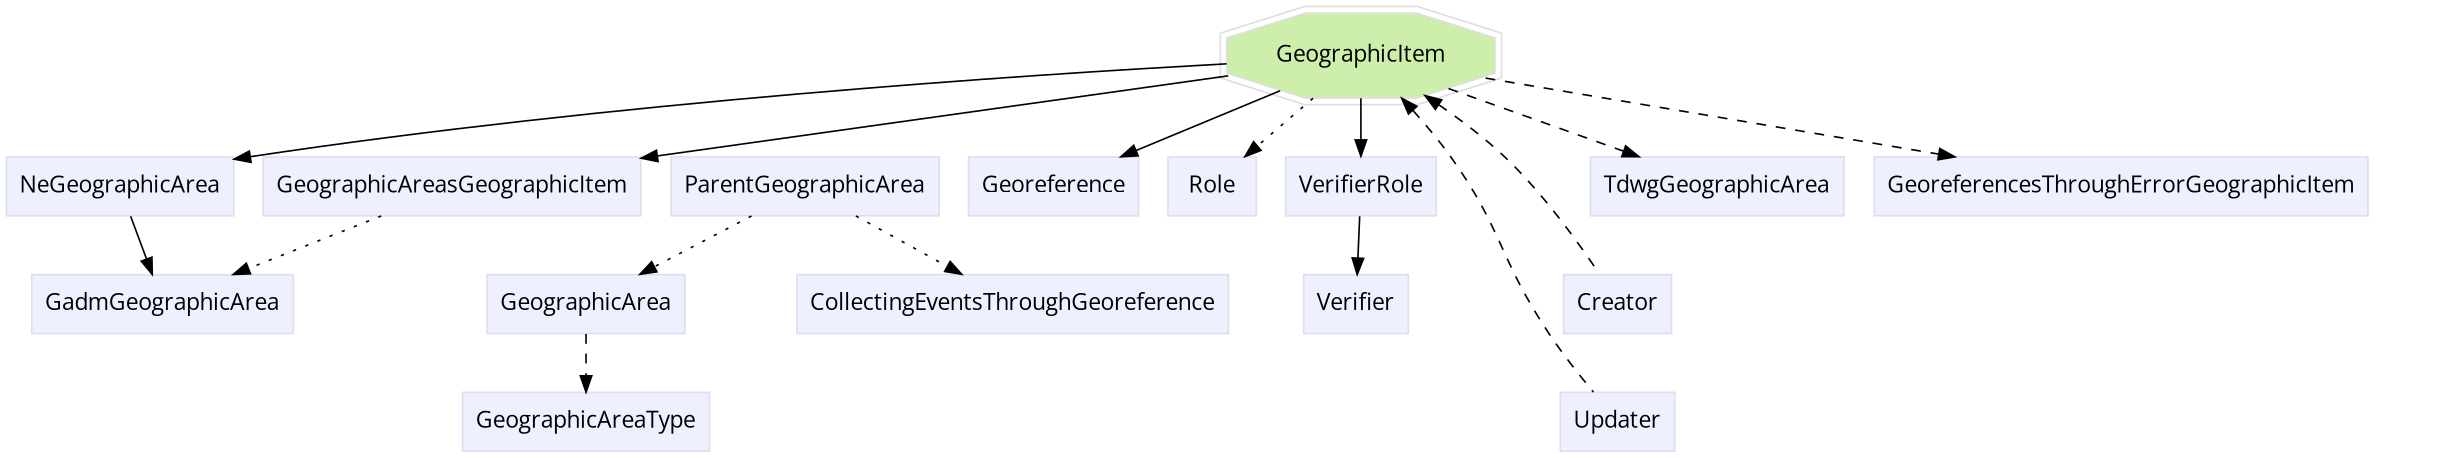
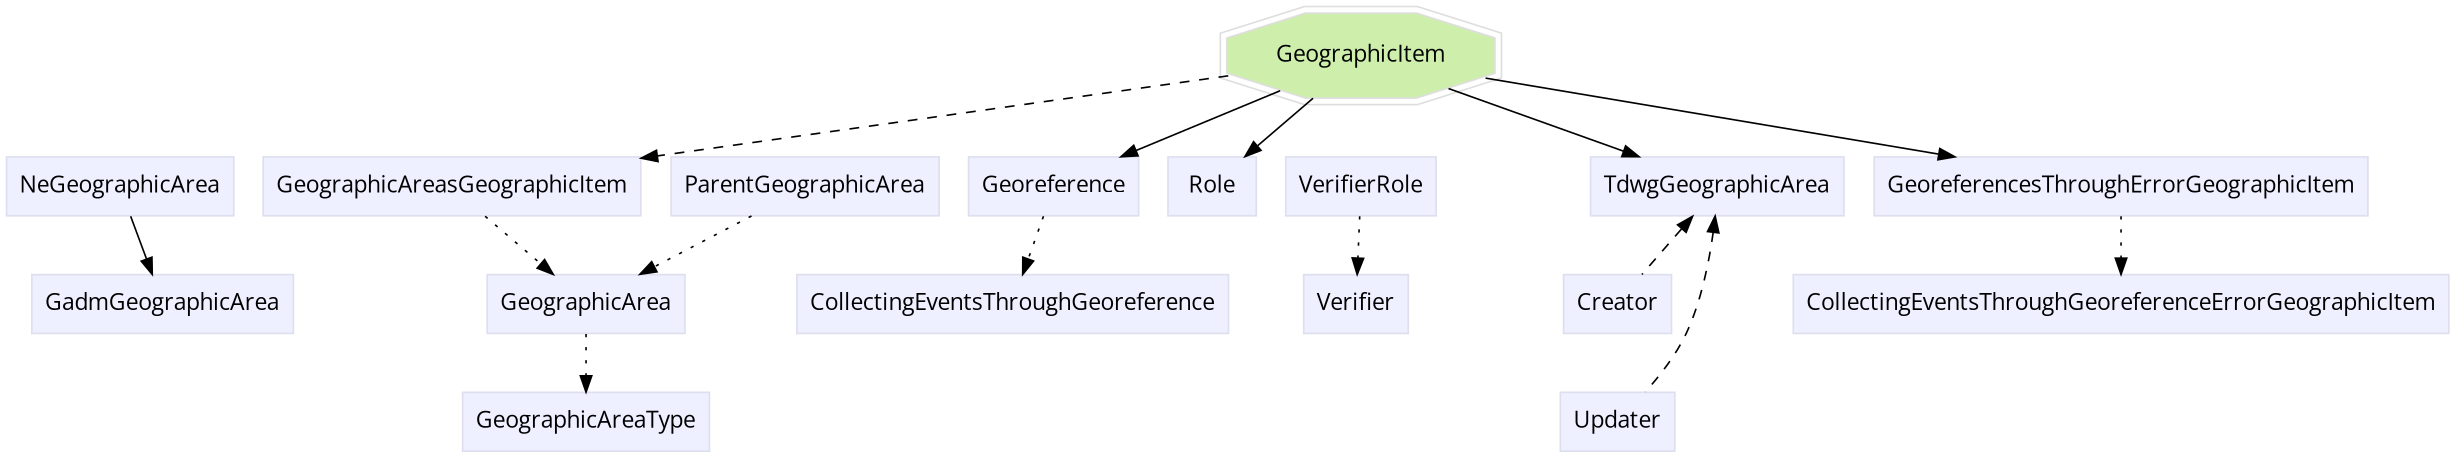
(738, 100) -> none
(943, 116) -> (943, 116)
(1712, 116) -> (1712, 116)
(1361, 119) -> none
(1536, 120) -> (1536, 120)
(1285, 122) -> (1285, 122)
(1528, 181) -> (1662, 252)
(1359, 237) -> (1359, 237)
(901, 241) -> (1036, 238)
(315, 242) -> (513, 240)
(1504, 251) -> (1693, 318)
none -> (2121, 304)
(586, 355) -> (586, 355)
